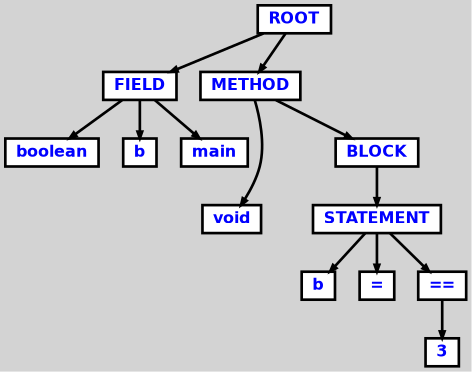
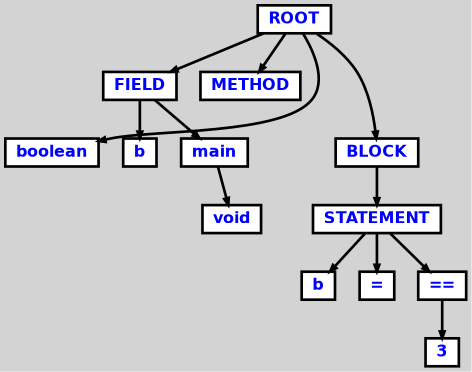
(99, 117) -> (247, 125)
(311, 118) -> (359, 75)
(262, 151) -> (222, 182)
